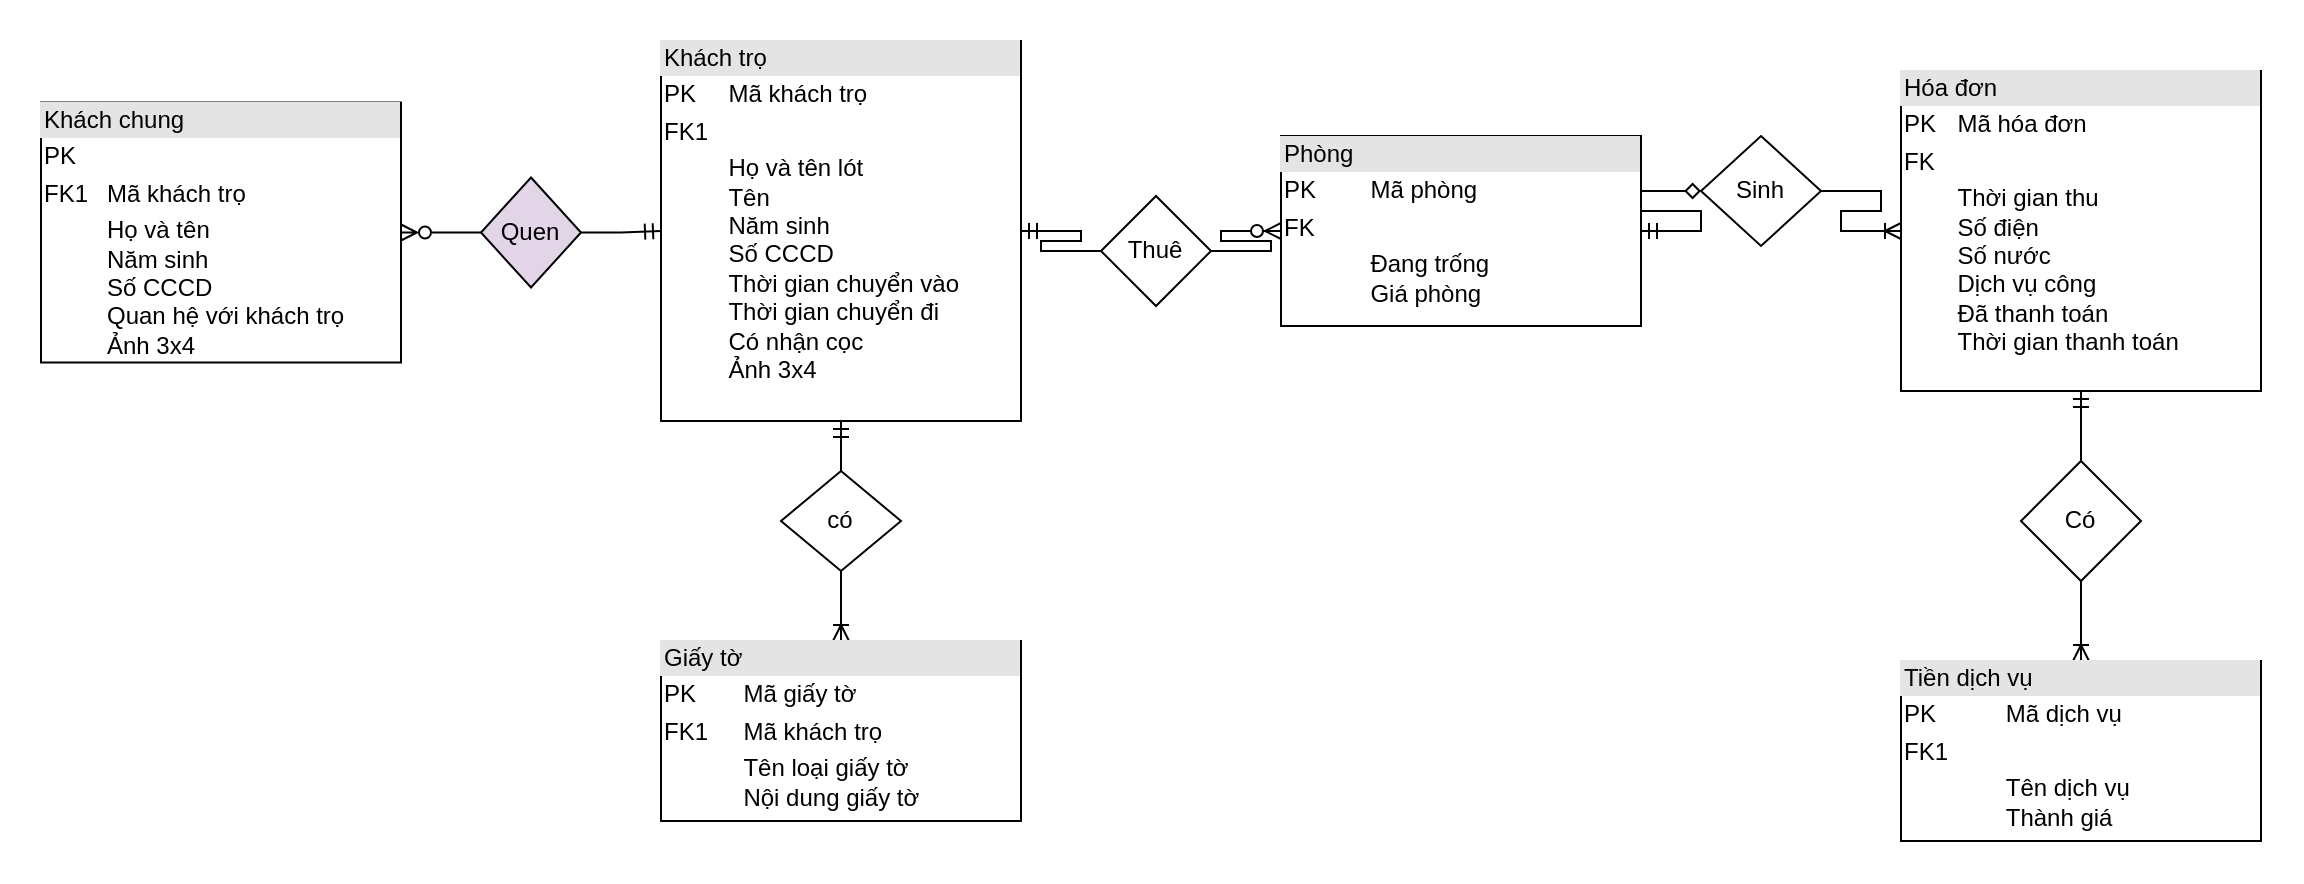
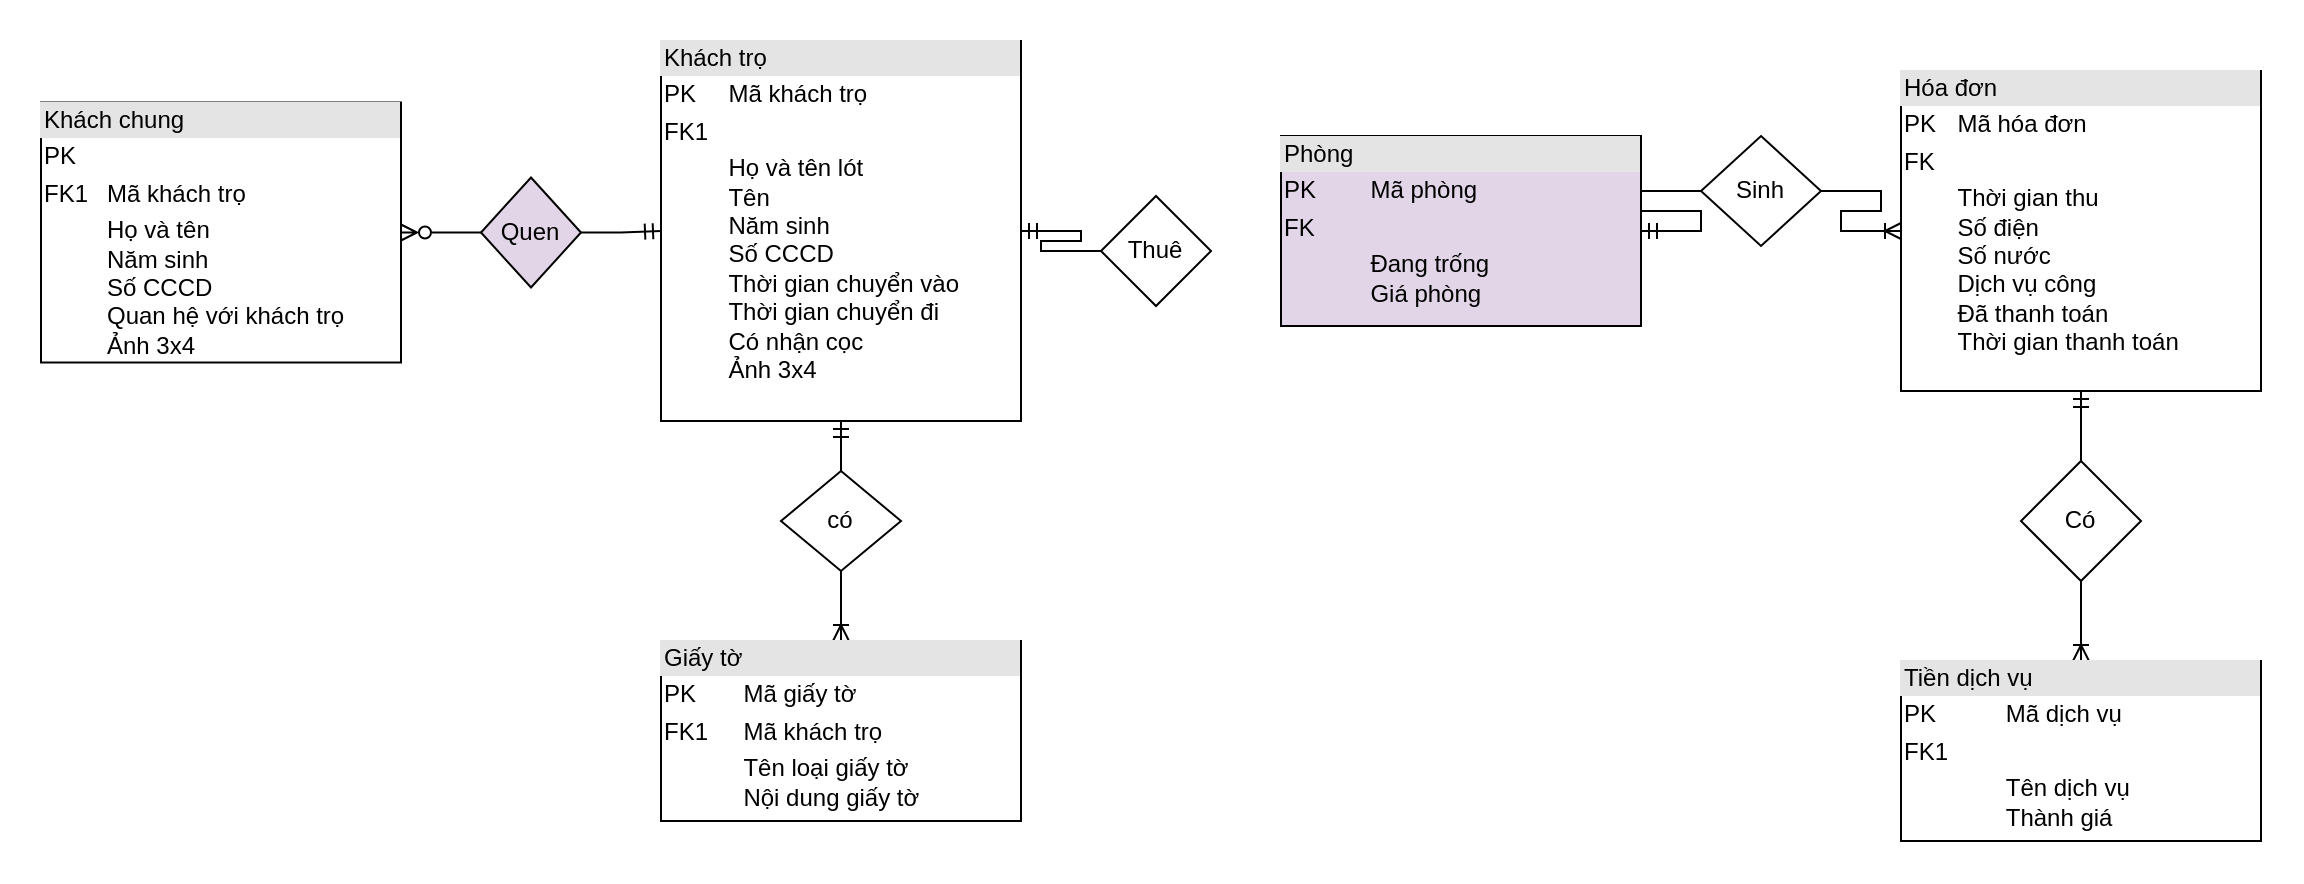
(1685, 191) -> (1692, 191)
(1461, 231) -> (1461, 231)
(1246, 241) -> none
